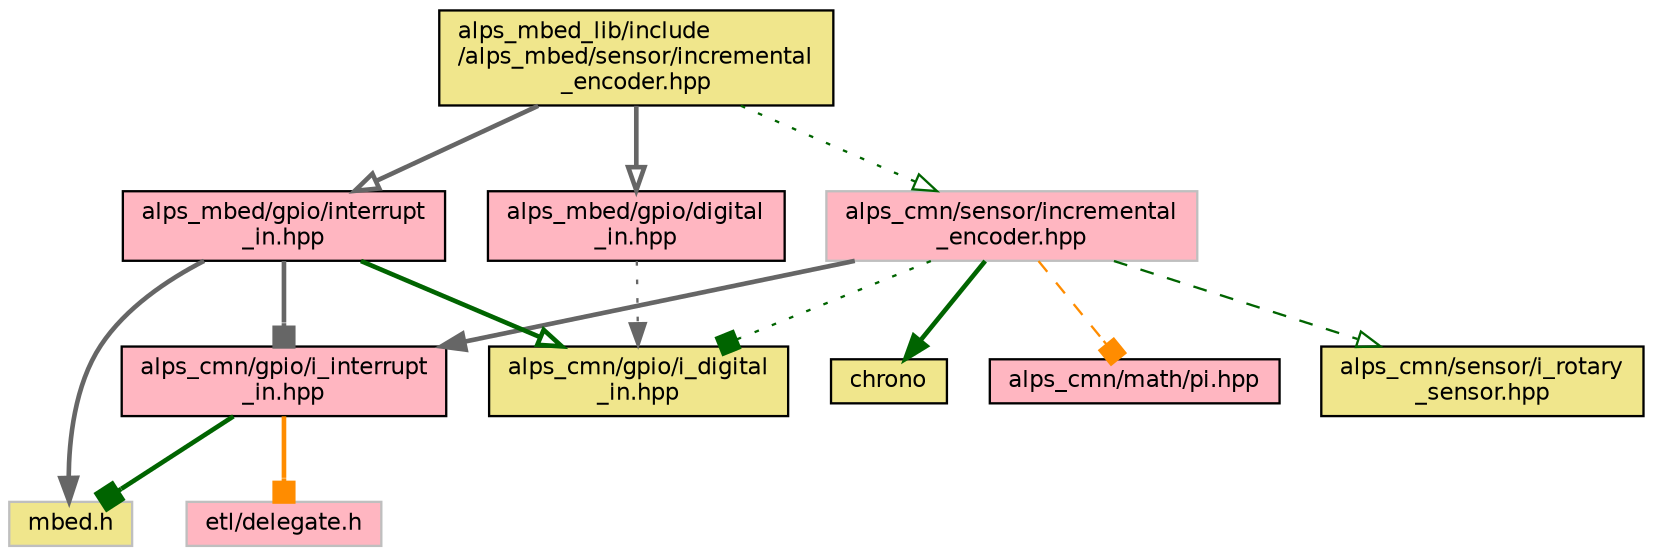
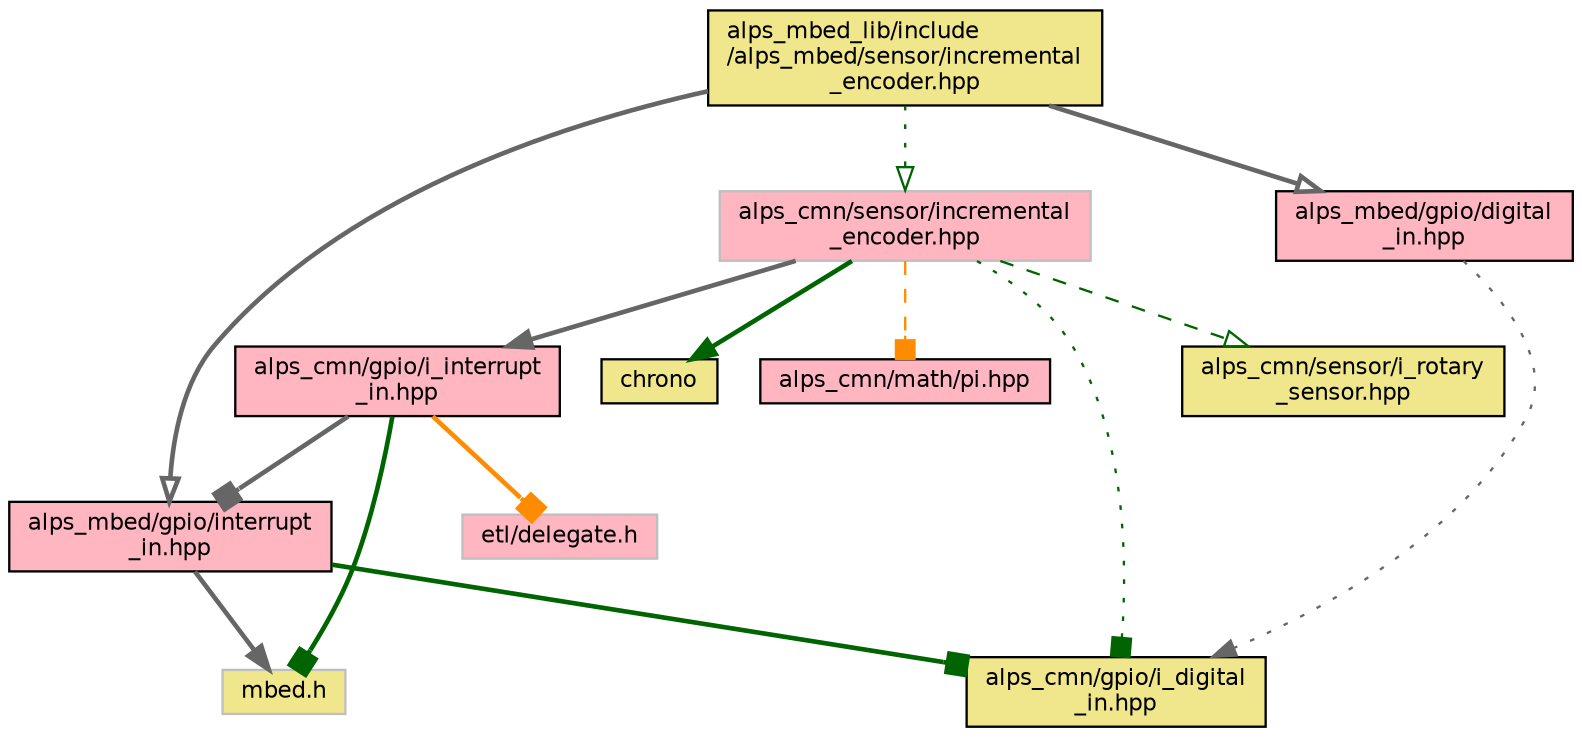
(284, 292) -> (294, 452)
(450, 299) -> (638, 613)
